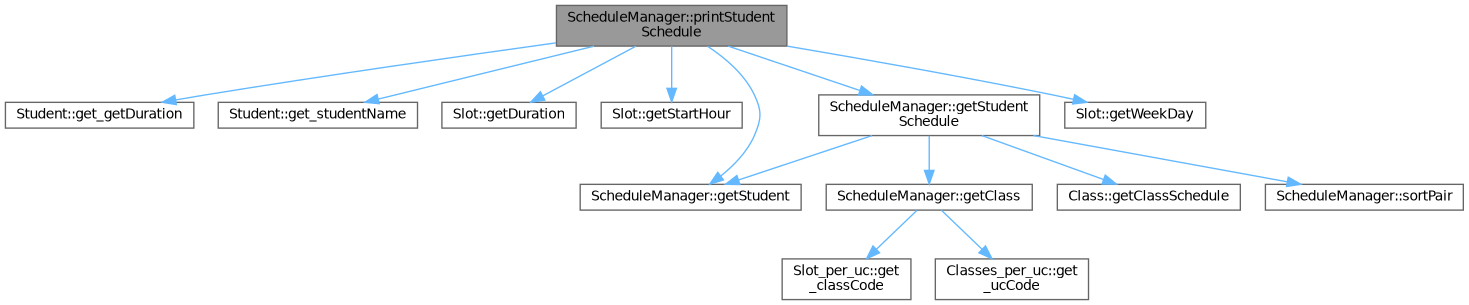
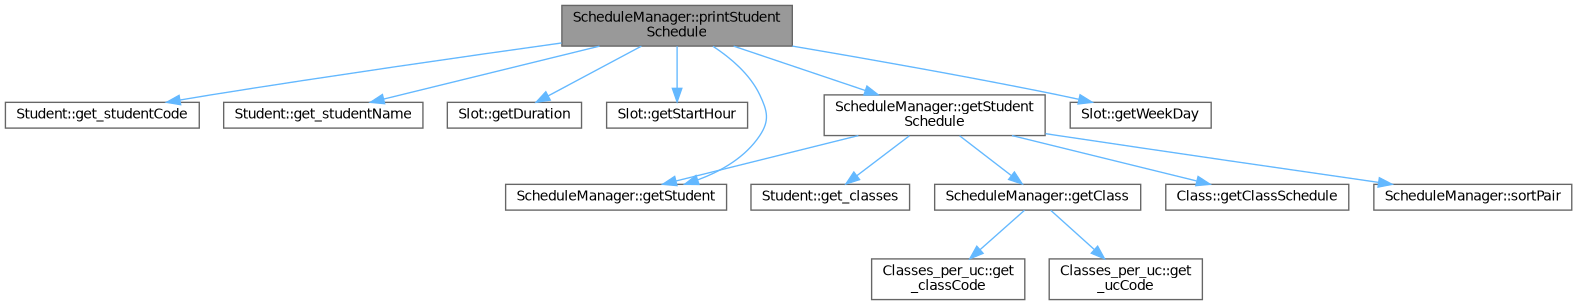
(100, 115) -> (102, 115)
none -> (830, 197)
(847, 279) -> (948, 279)
